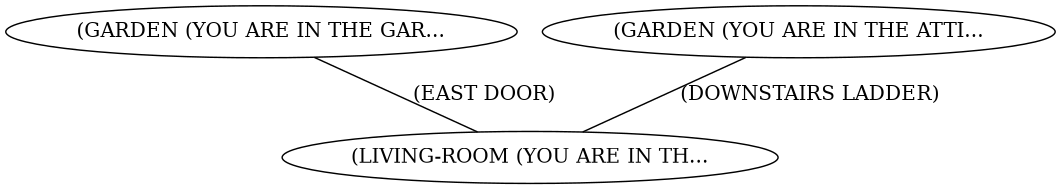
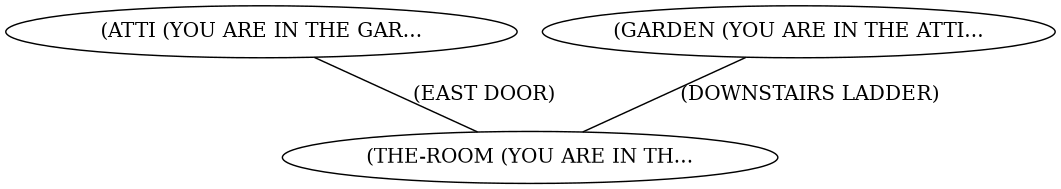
(261, 32) -> (261, 32)
(530, 157) -> (530, 157)
